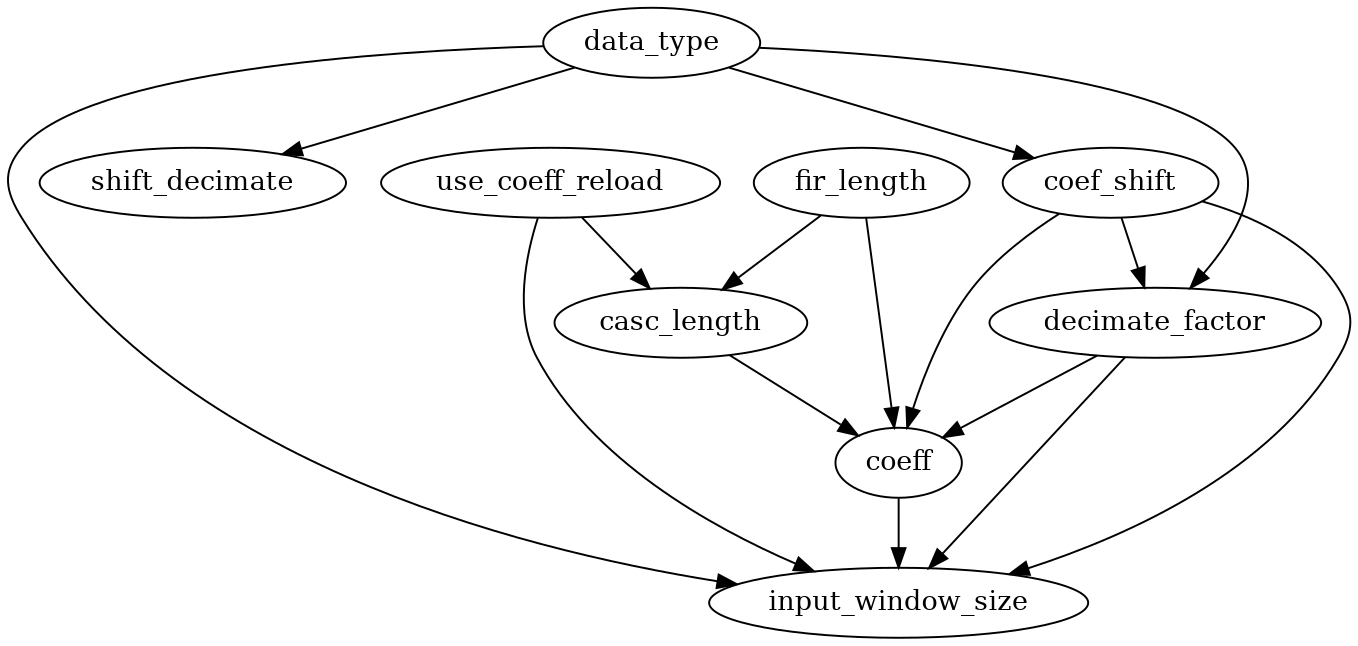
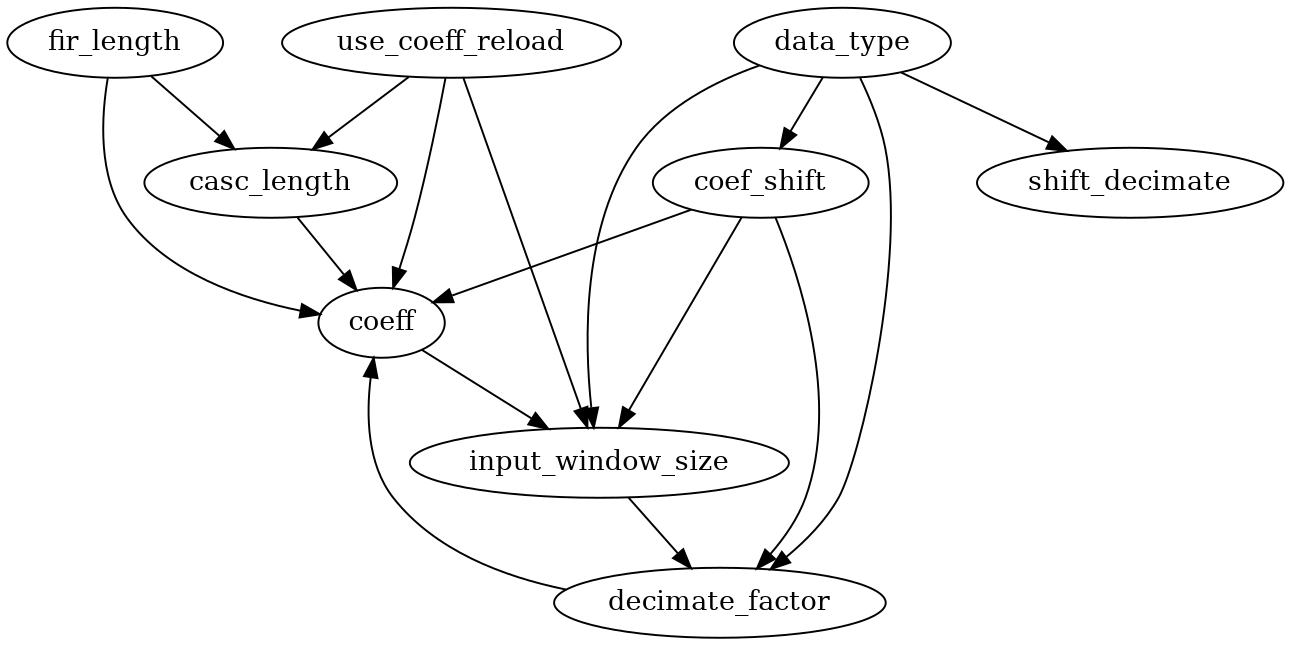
none -> (425, 174)
(1034, 455) -> (653, 526)
